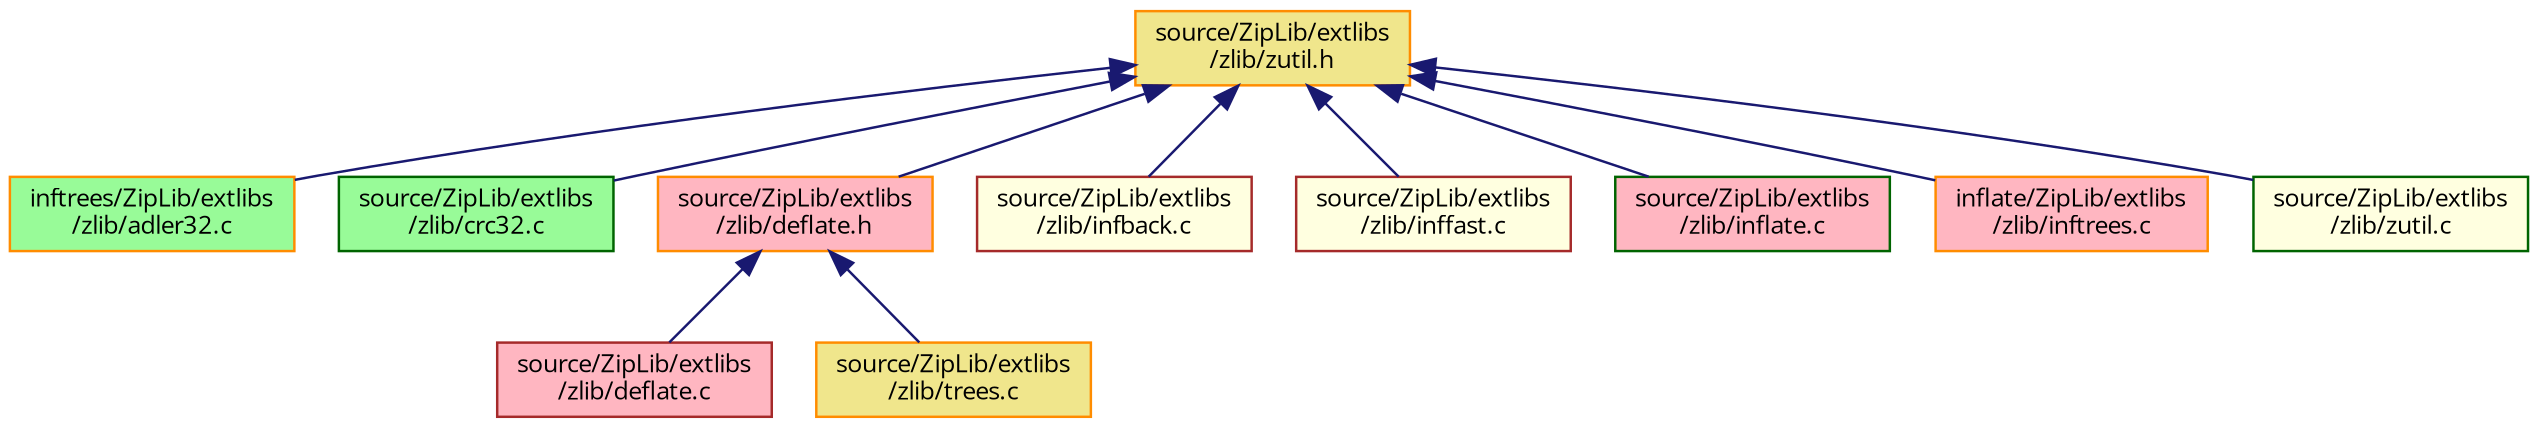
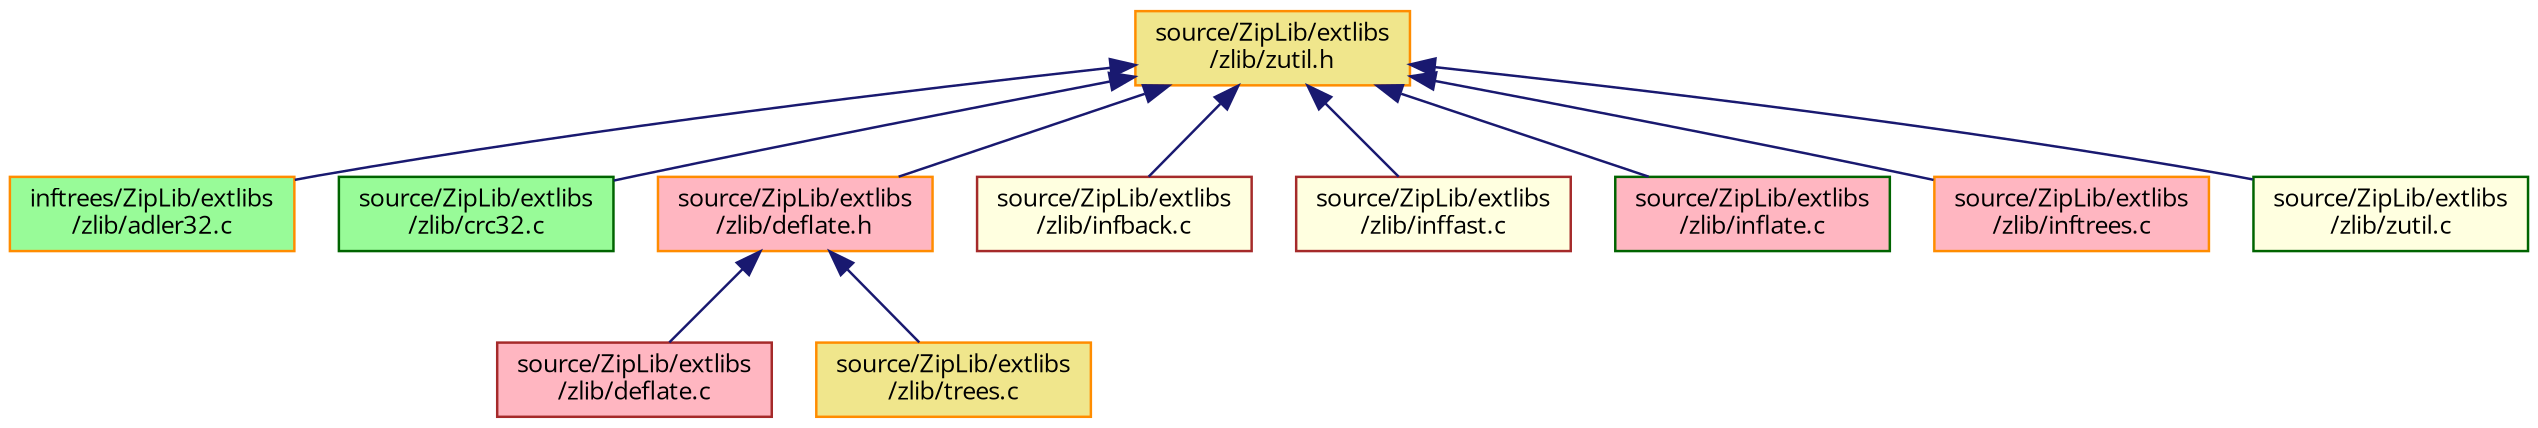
(2072, 214) -> (2072, 214)
